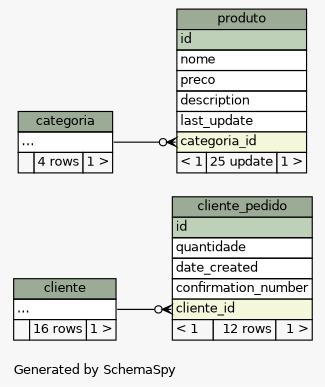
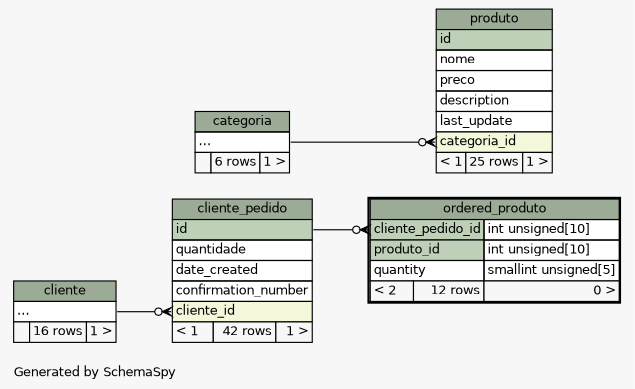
(59, 162) -> (235, 162)
(242, 162) -> (494, 162)
none -> (494, 250)
(247, 329) -> (247, 332)
